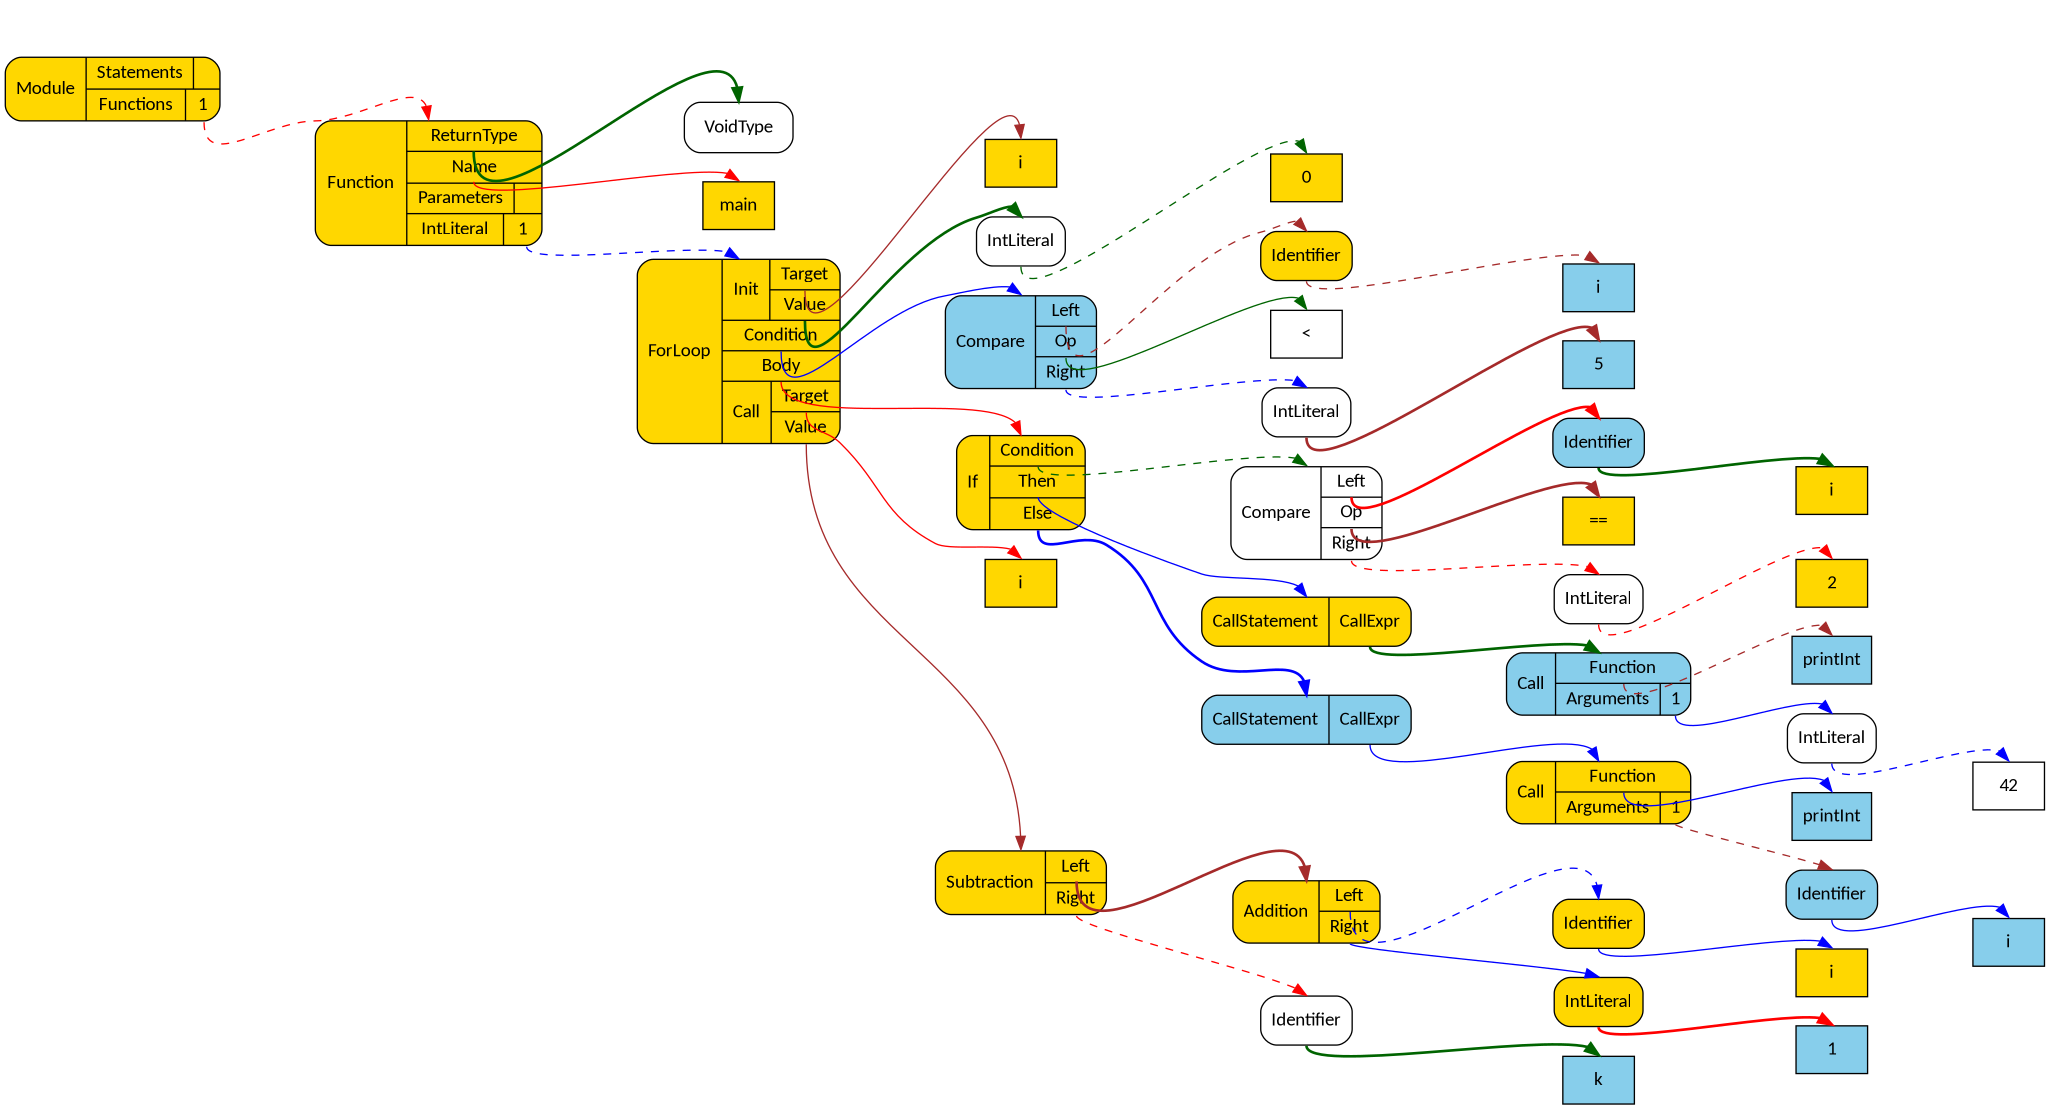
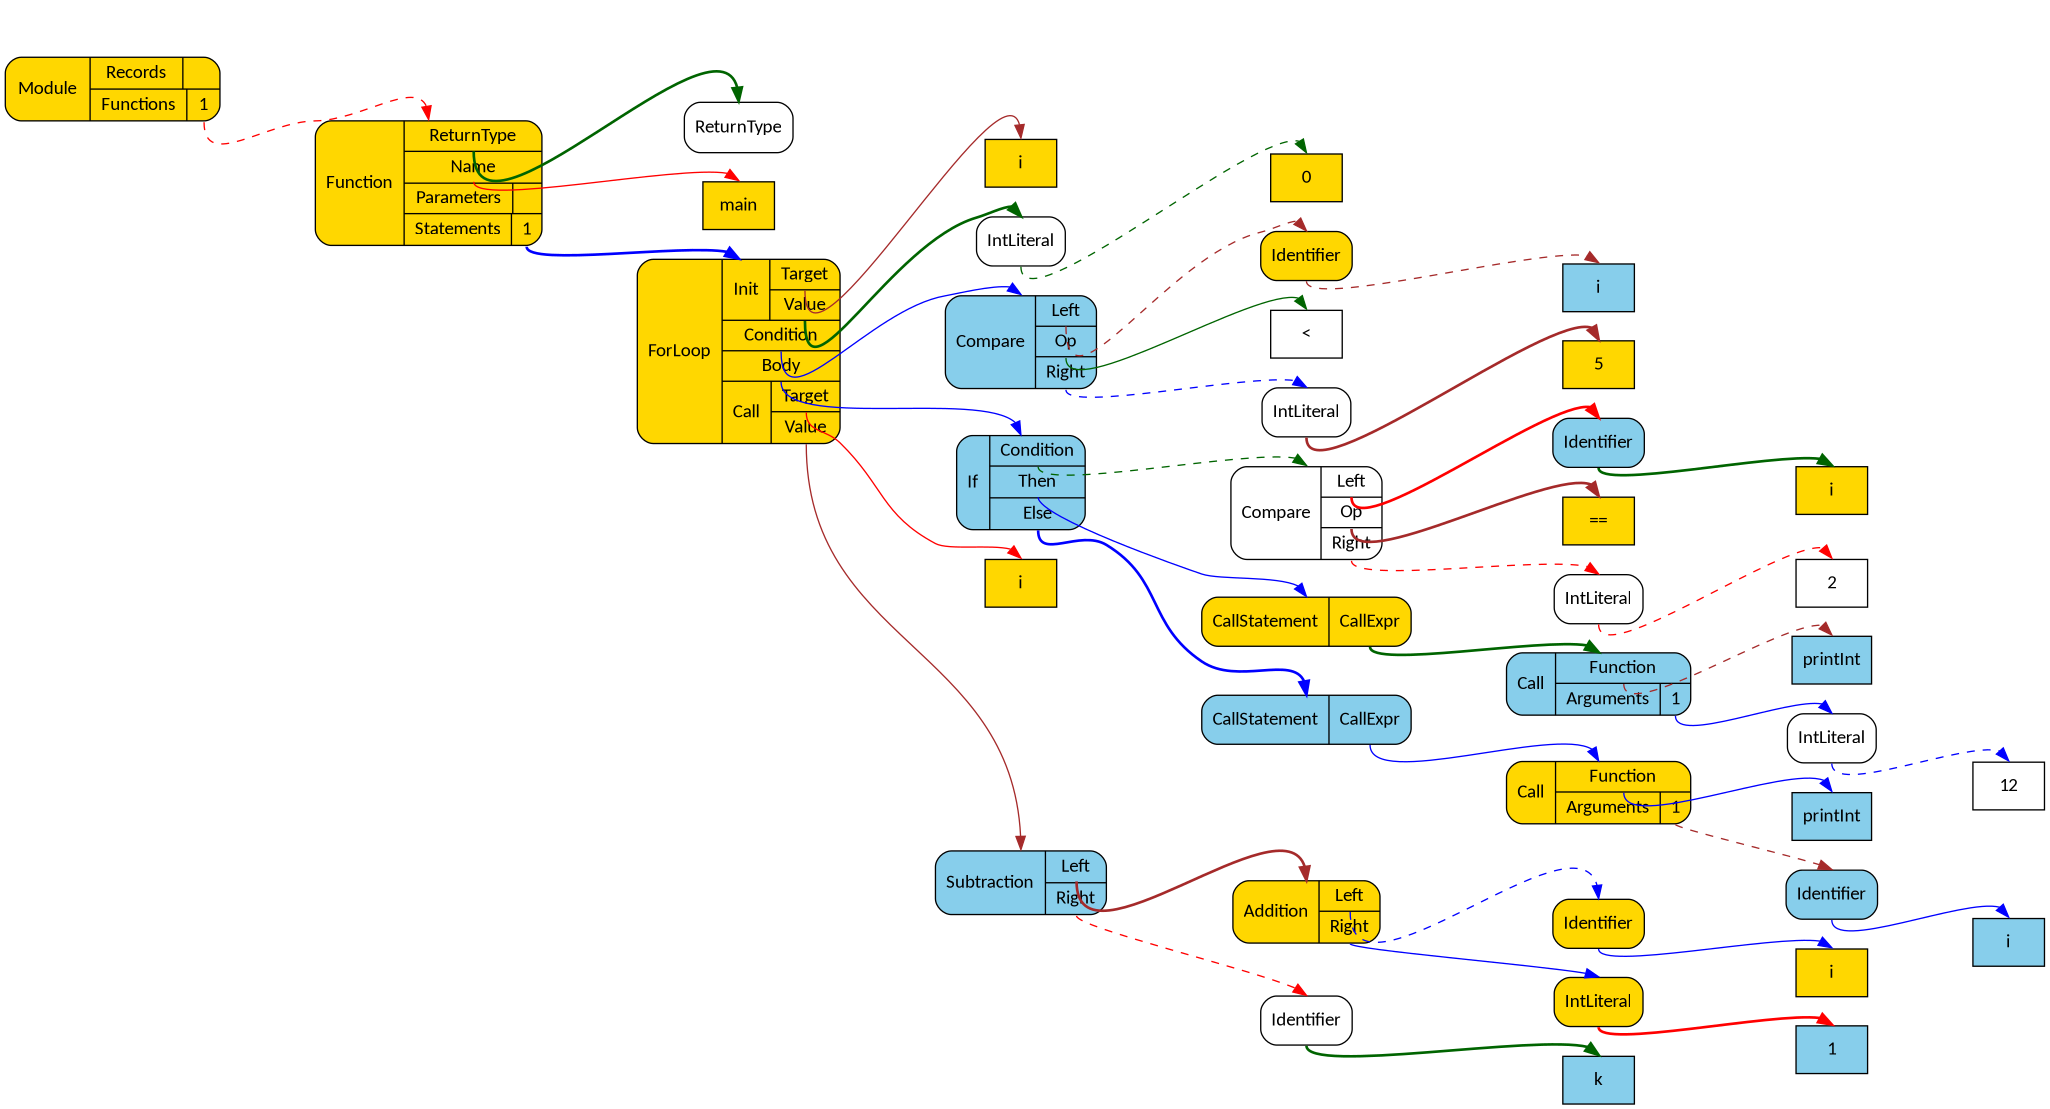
(140, 73) -> (136, 73)
(739, 128) -> (739, 128)
(455, 229) -> (458, 229)
(626, 253) -> (626, 253)
(1599, 365) -> (1599, 365)
(894, 408) -> (894, 408)
(1021, 483) -> (1021, 483)
(1832, 583) -> (1832, 583)
(2009, 786) -> (2009, 786)
(1021, 883) -> (1021, 883)
